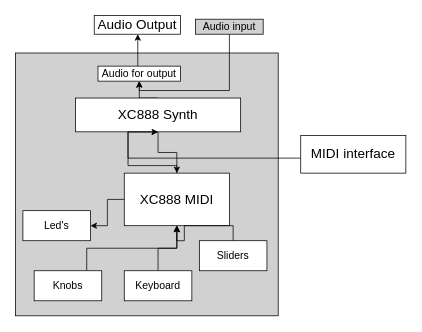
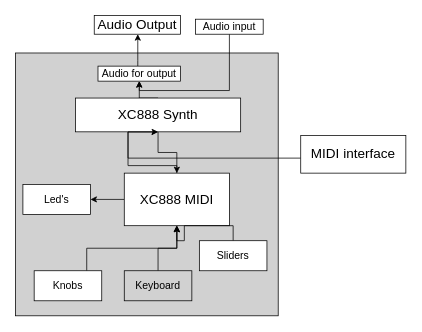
(229, 27) -> (229, 27)
(57, 225) -> (57, 199)
(158, 285) -> (158, 285)
